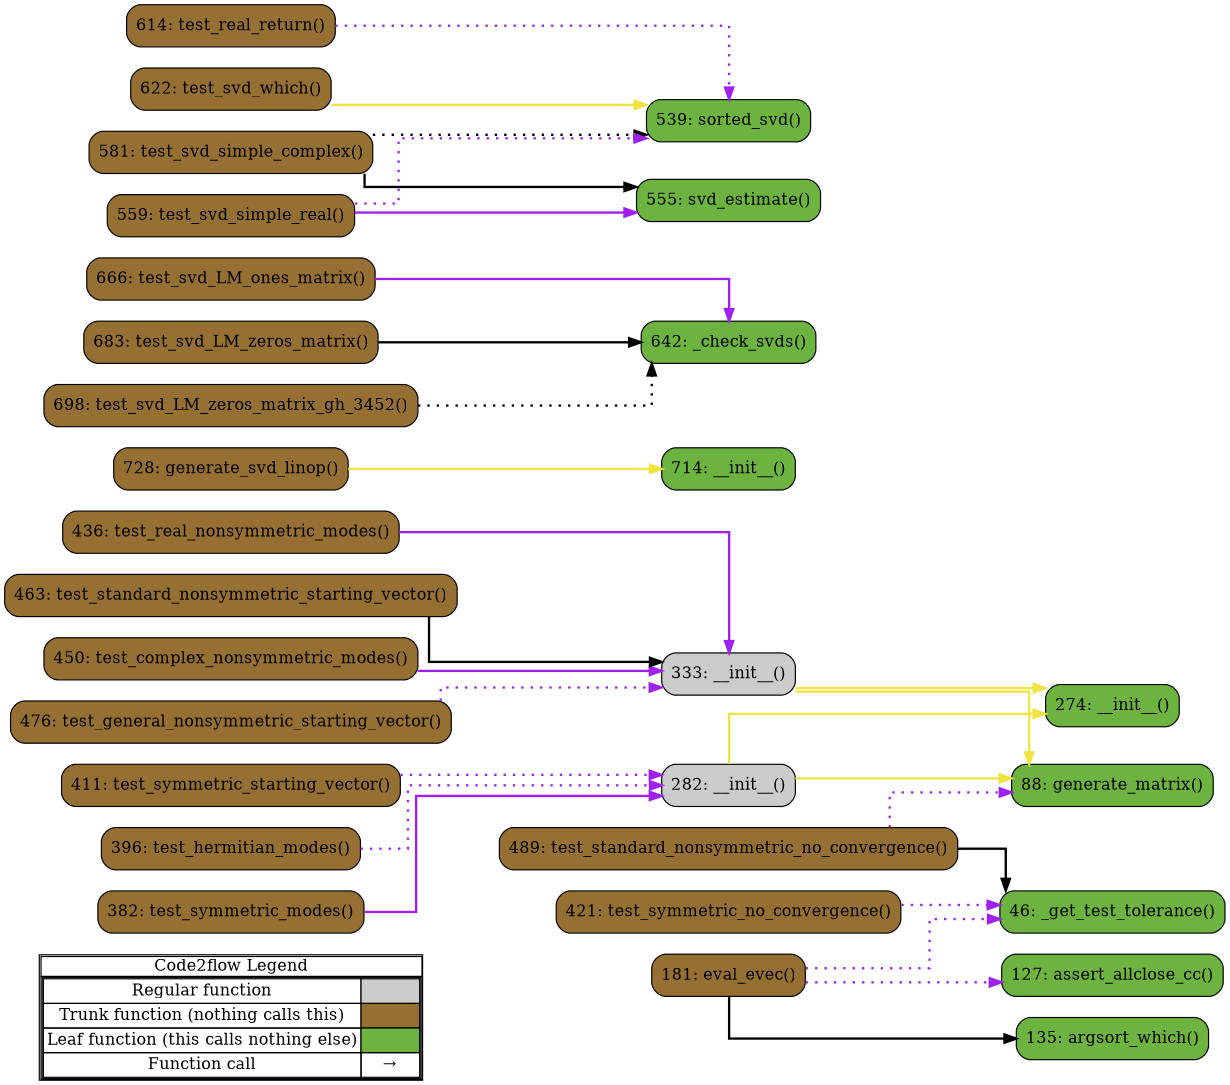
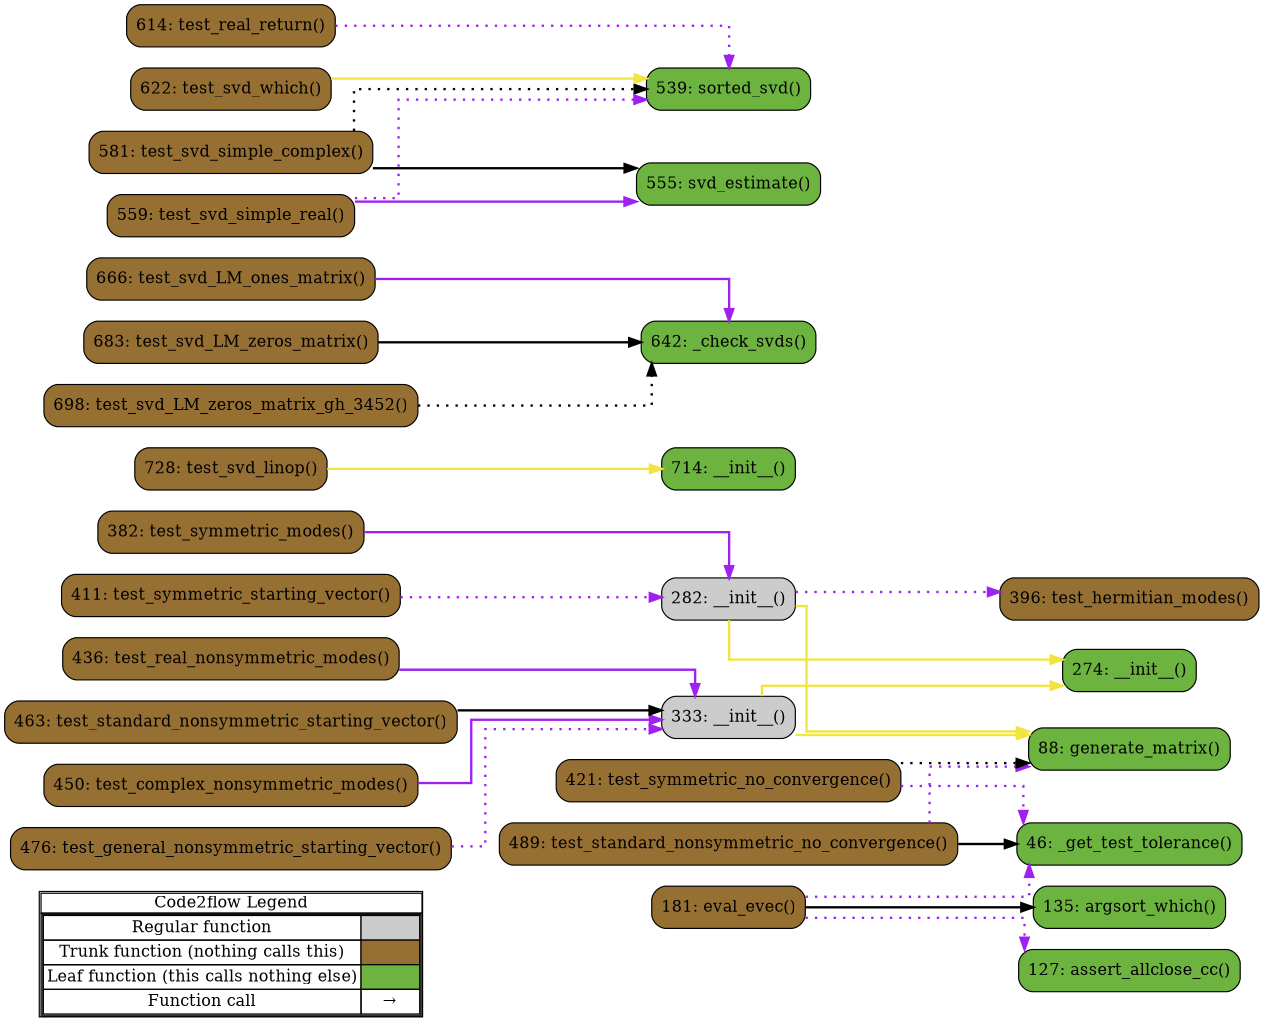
(231, 469) -> (231, 469)
none -> (959, 763)
(474, 785) -> (892, 592)
